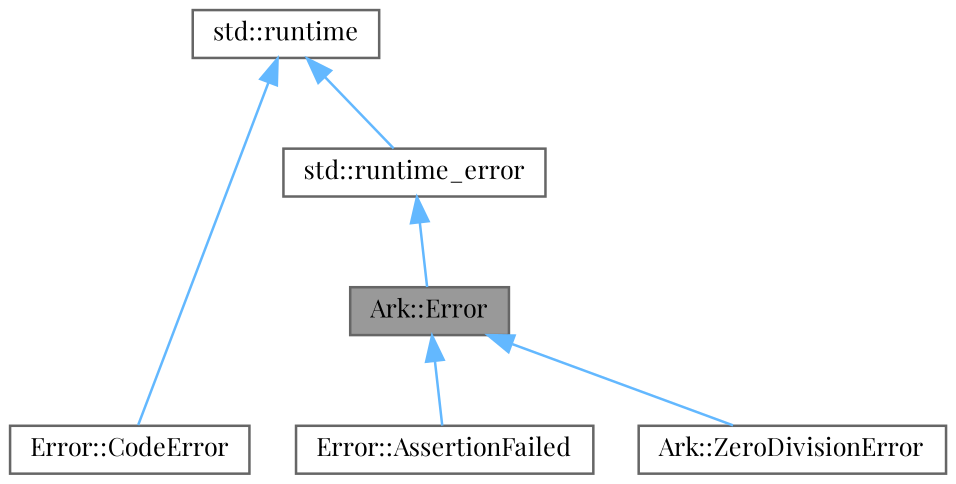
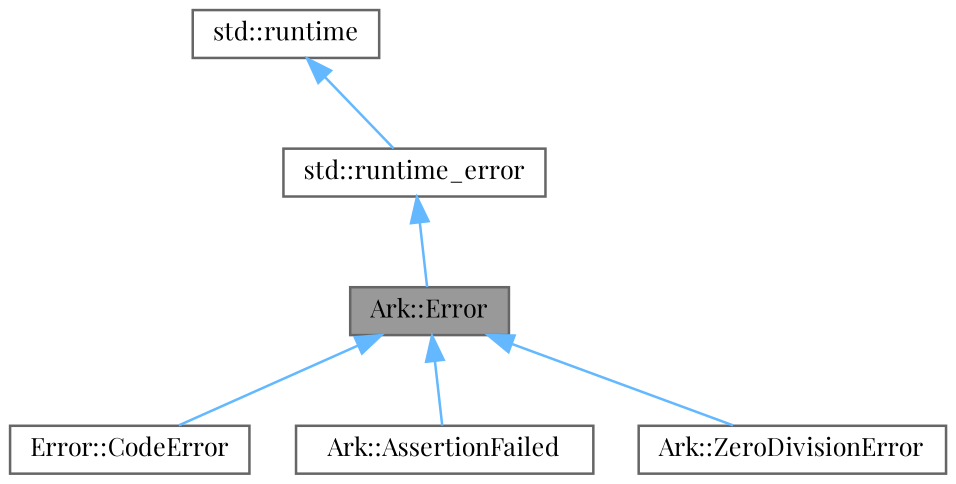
(203, 254) -> (269, 385)
(445, 450) -> (445, 450)
